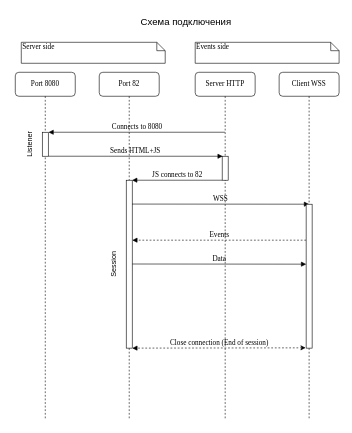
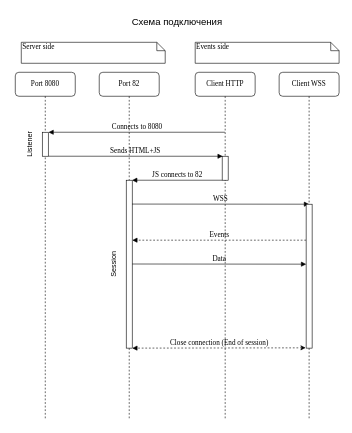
(186, 21) -> (177, 21)
(225, 84) -> (225, 84)
